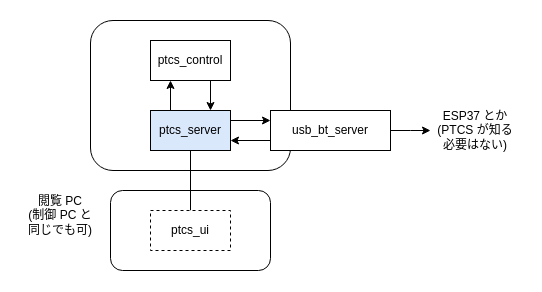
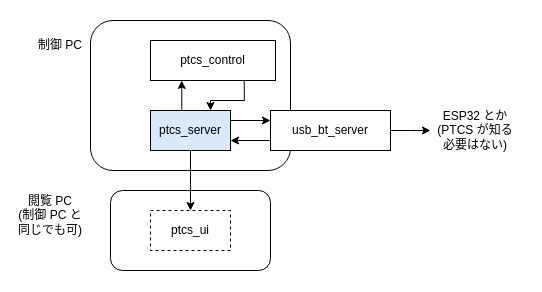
none -> (61, 46)
(191, 61) -> (213, 61)
(476, 131) -> (476, 131)
(191, 205) -> (191, 202)
(61, 216) -> (51, 216)
